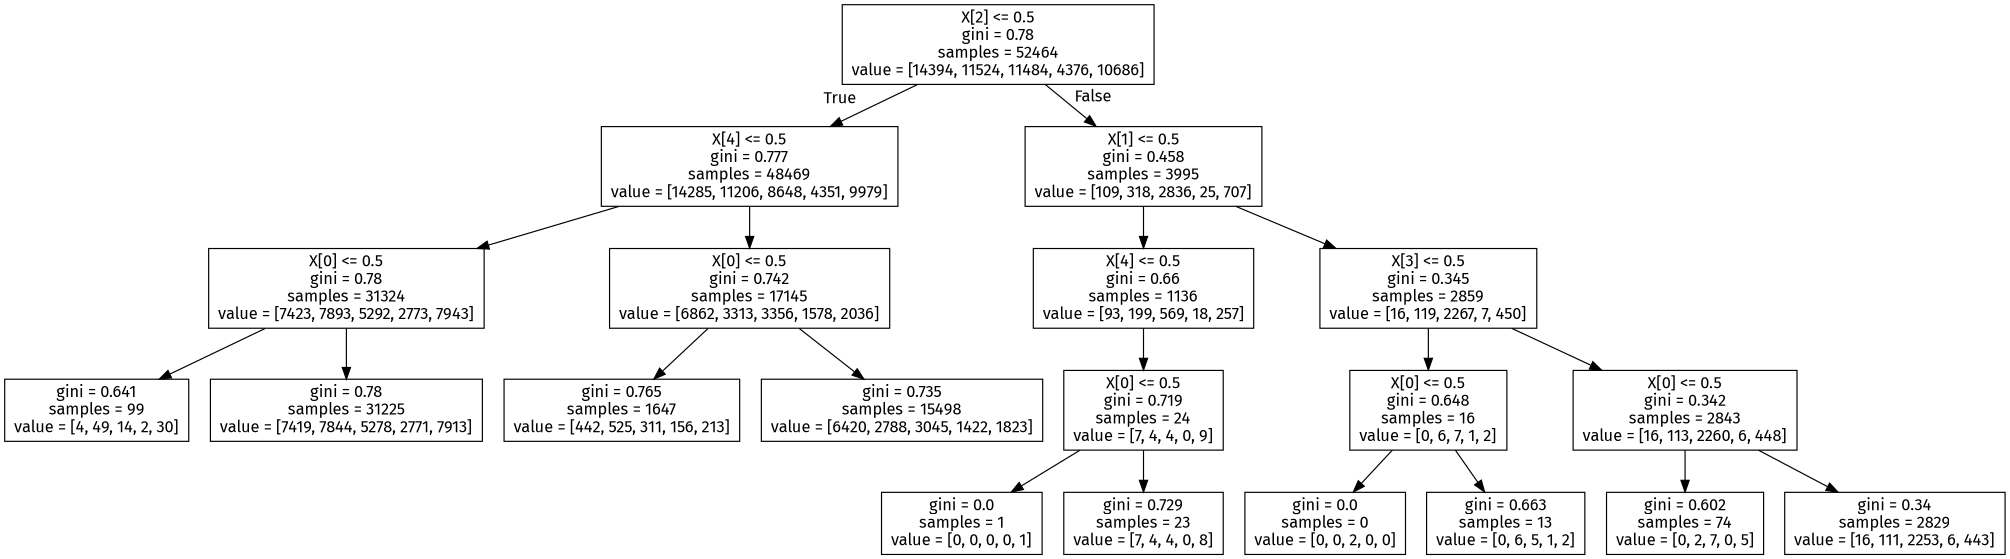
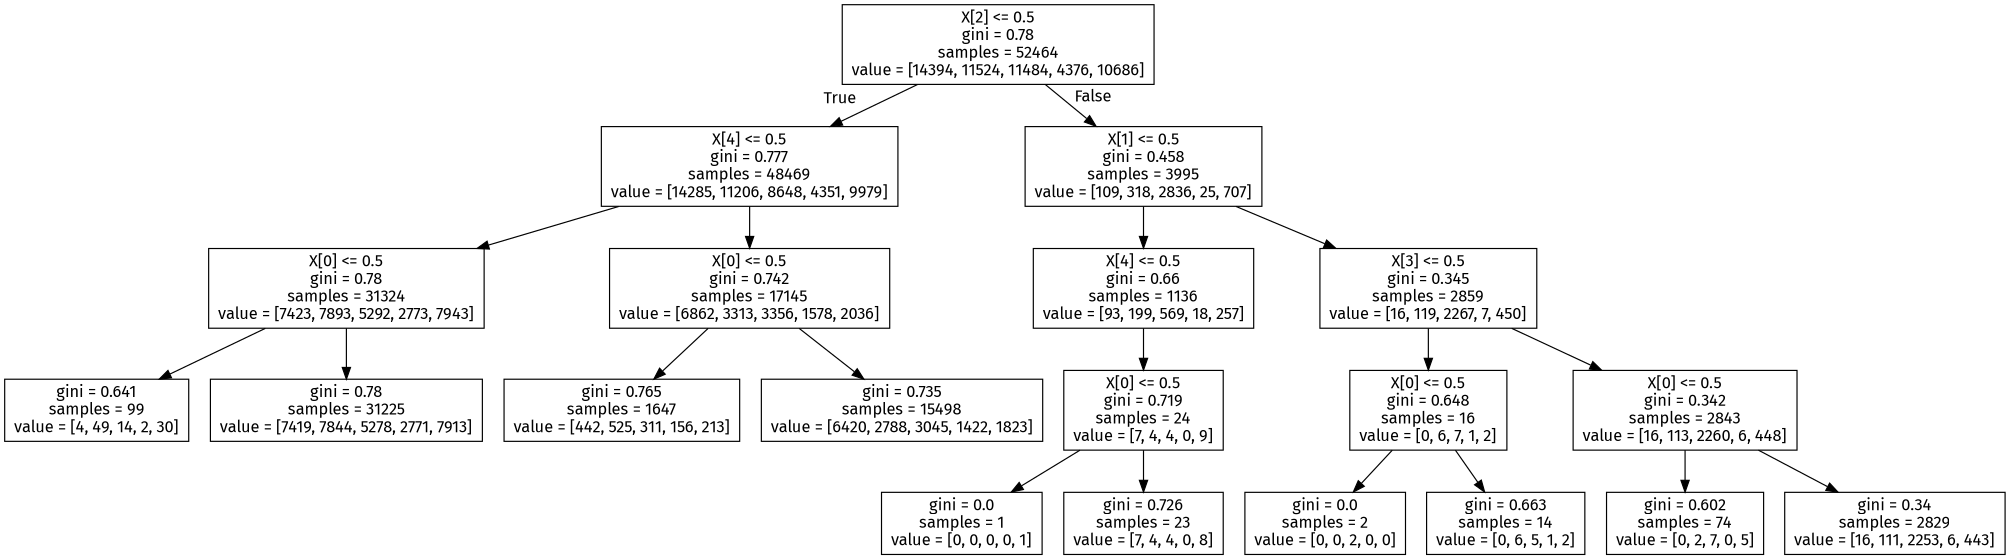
(1144, 523) -> (1144, 523)
(1325, 523) -> (1325, 523)
(1506, 523) -> (1506, 523)
